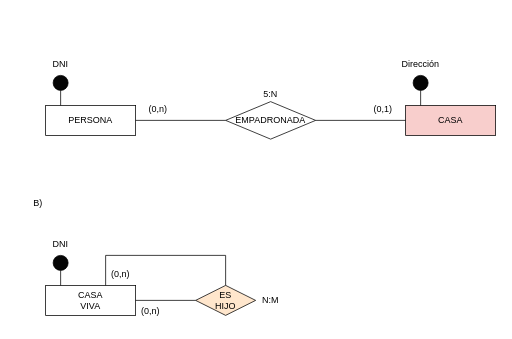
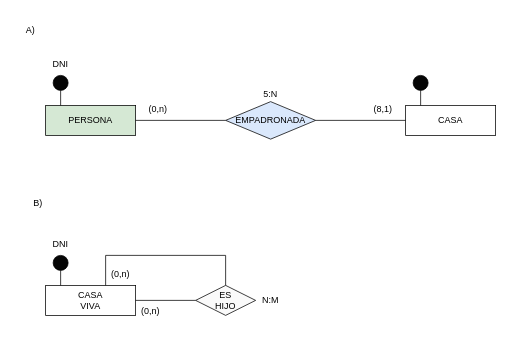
none -> (30, 30)
(420, 64) -> none
(383, 109) -> (383, 109)
(90, 120) -> (90, 120)
(270, 120) -> (270, 120)
(450, 120) -> (450, 120)
(225, 300) -> (225, 300)
